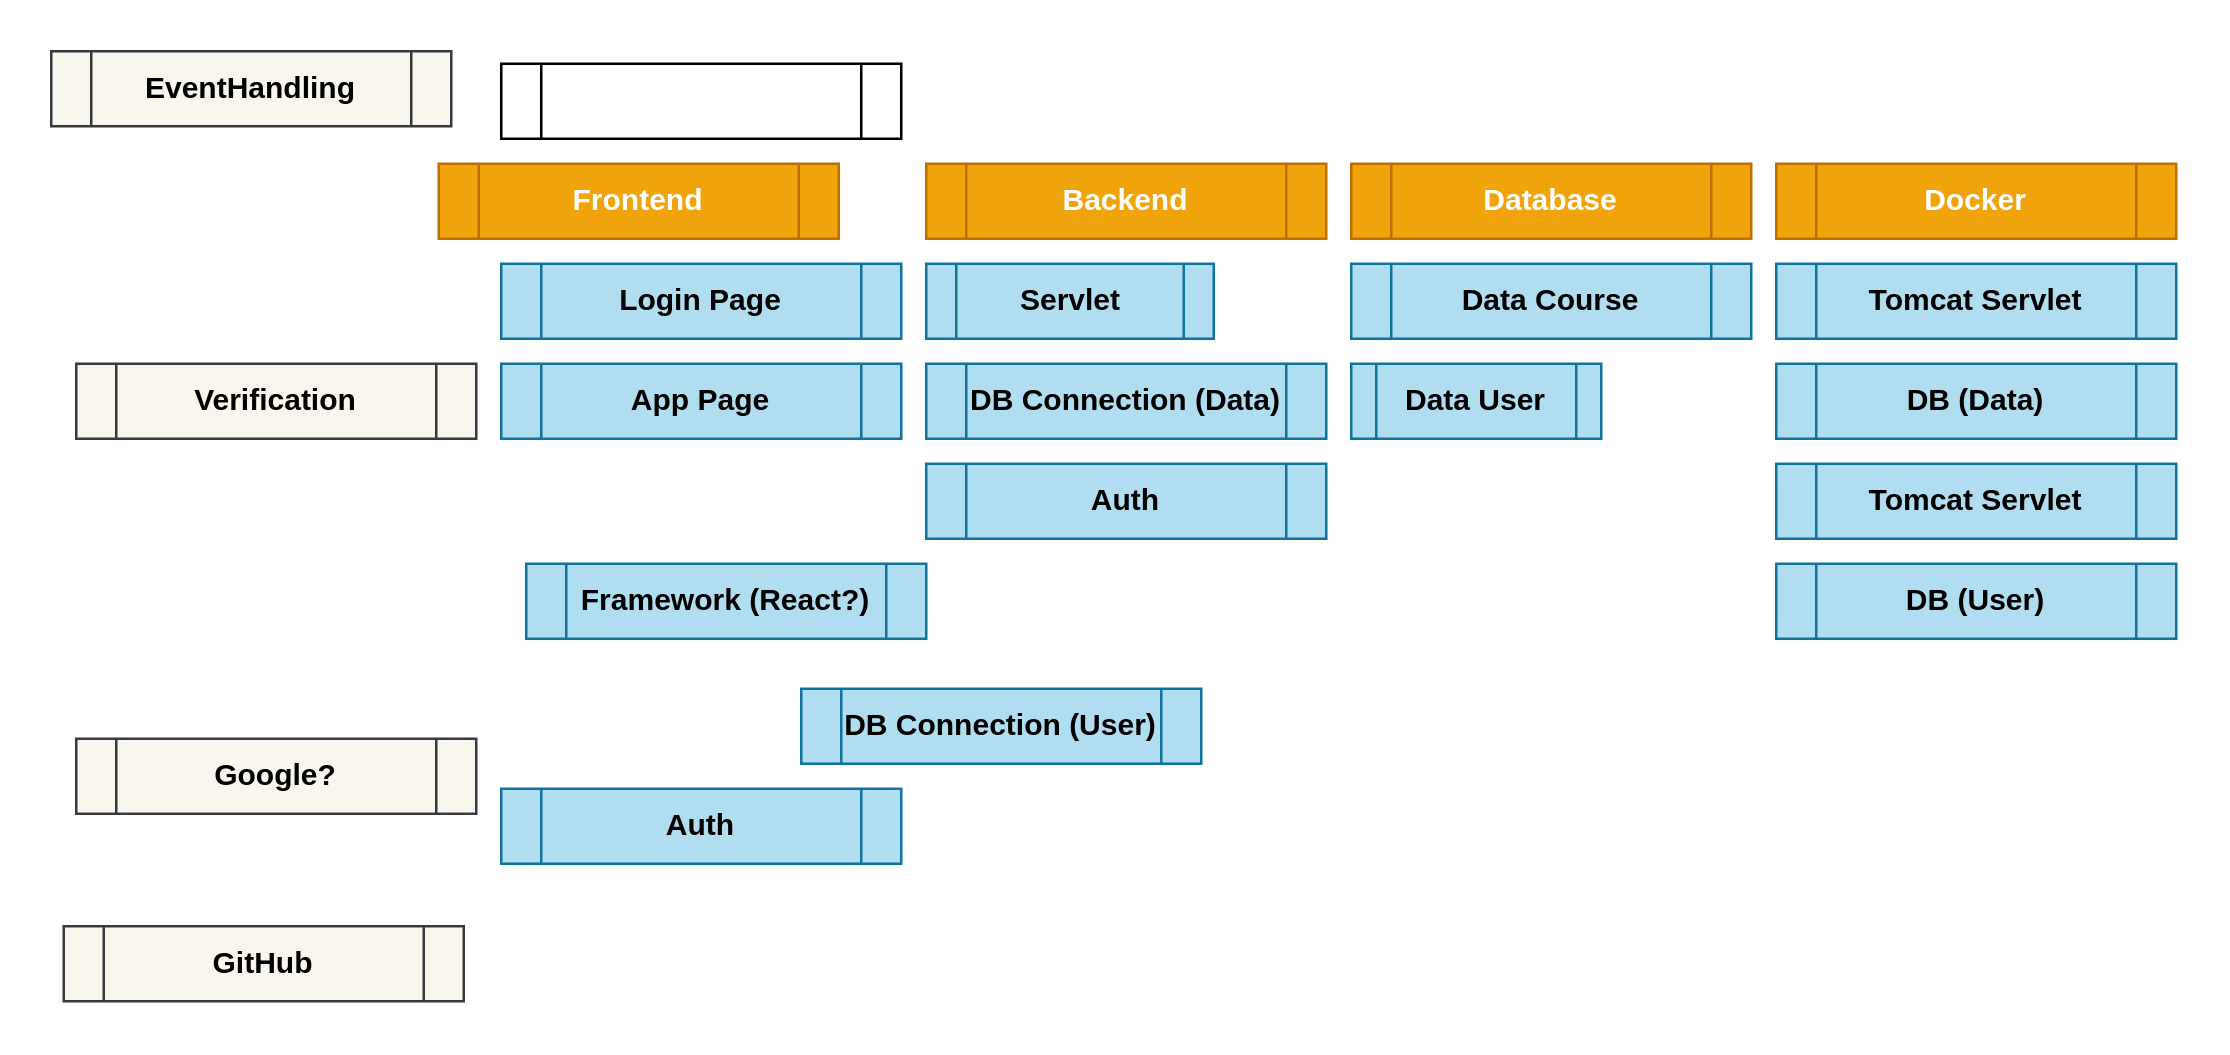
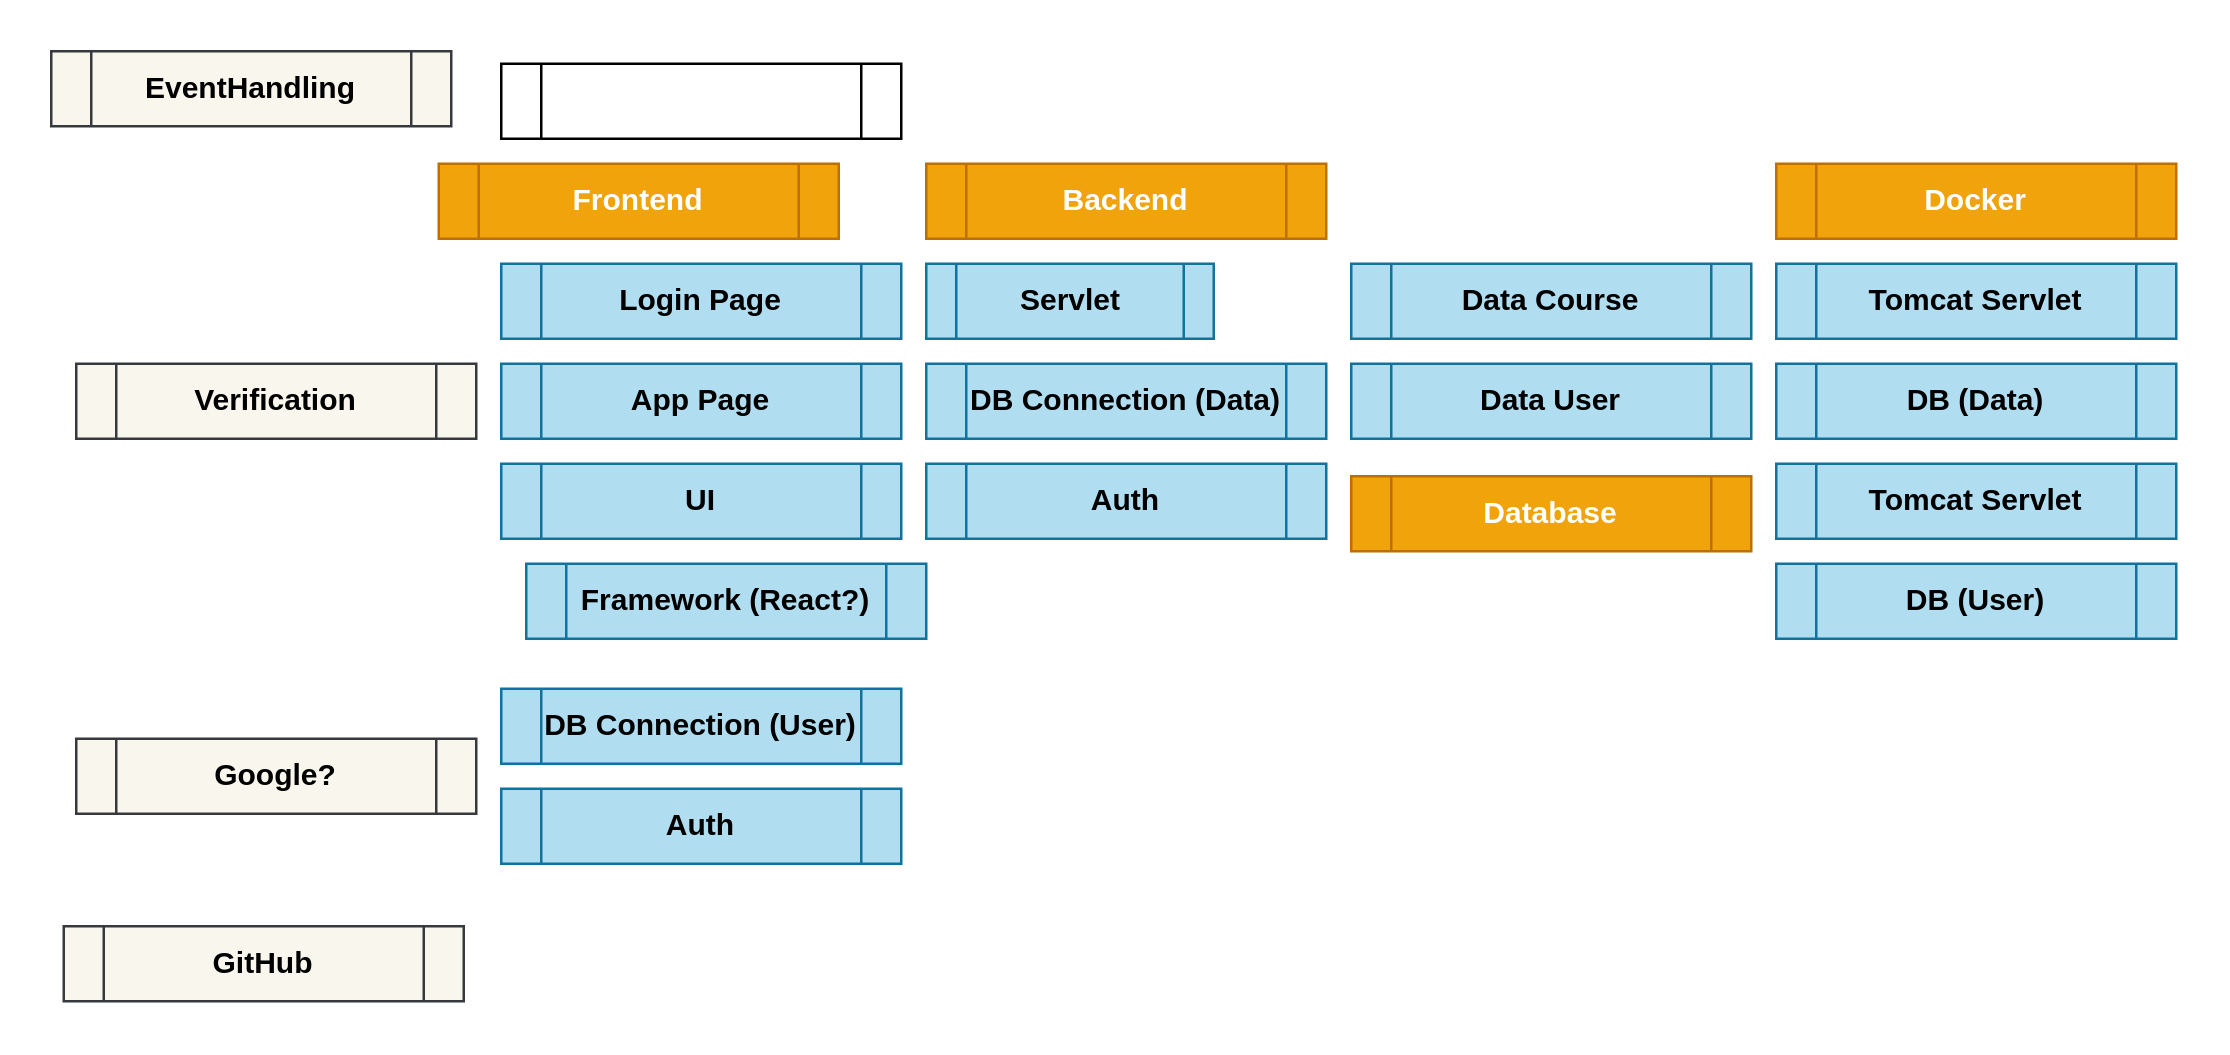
(1551, 201) -> (1551, 514)
(1476, 401) -> (1551, 401)
none -> (701, 501)
(1001, 726) -> (701, 726)
